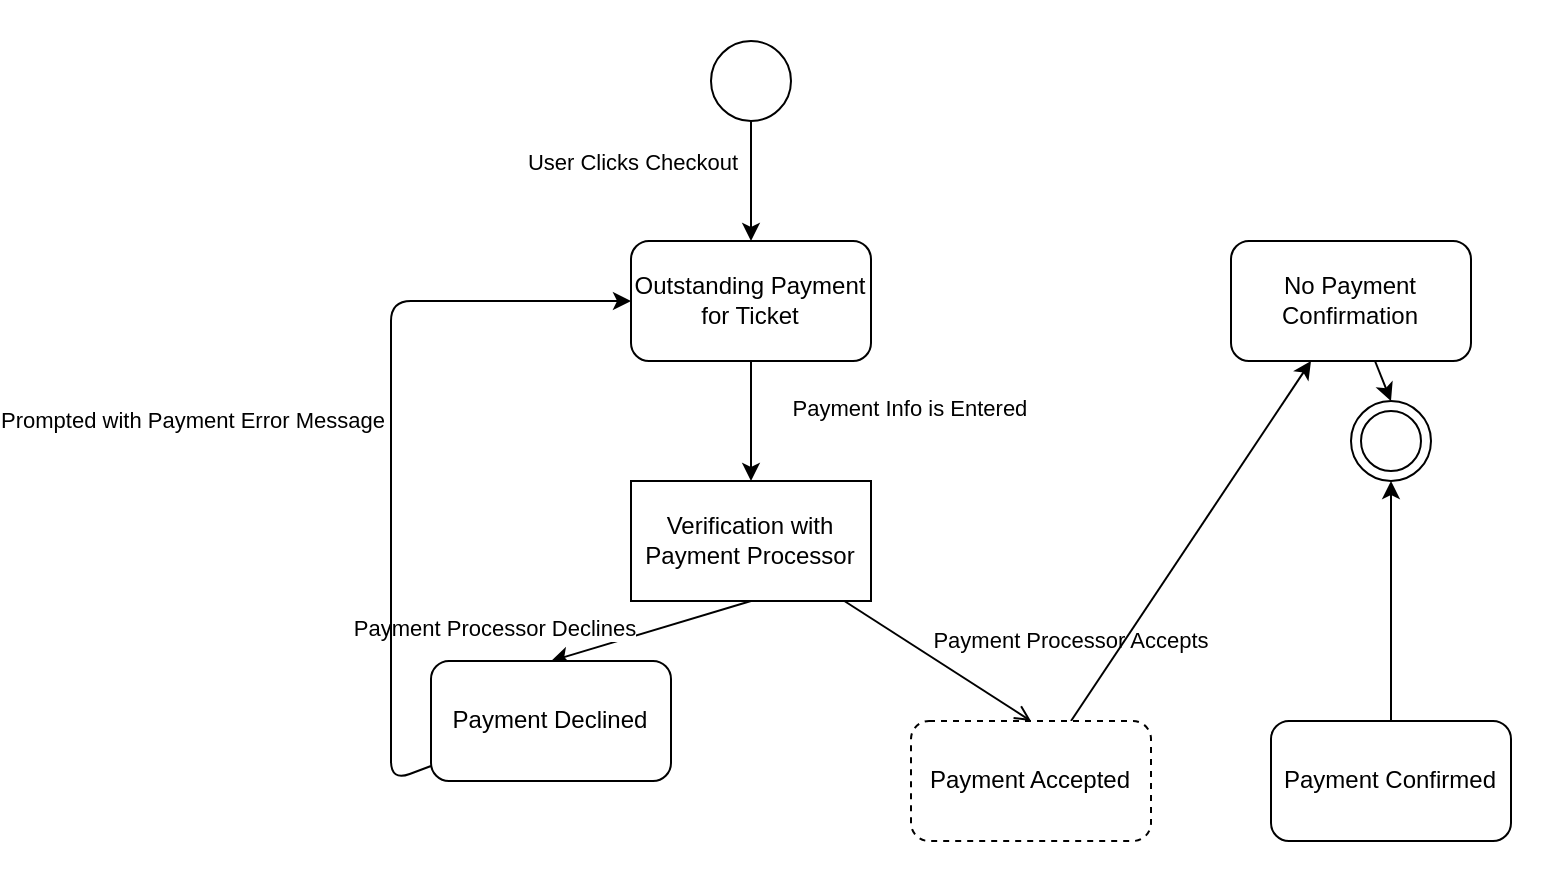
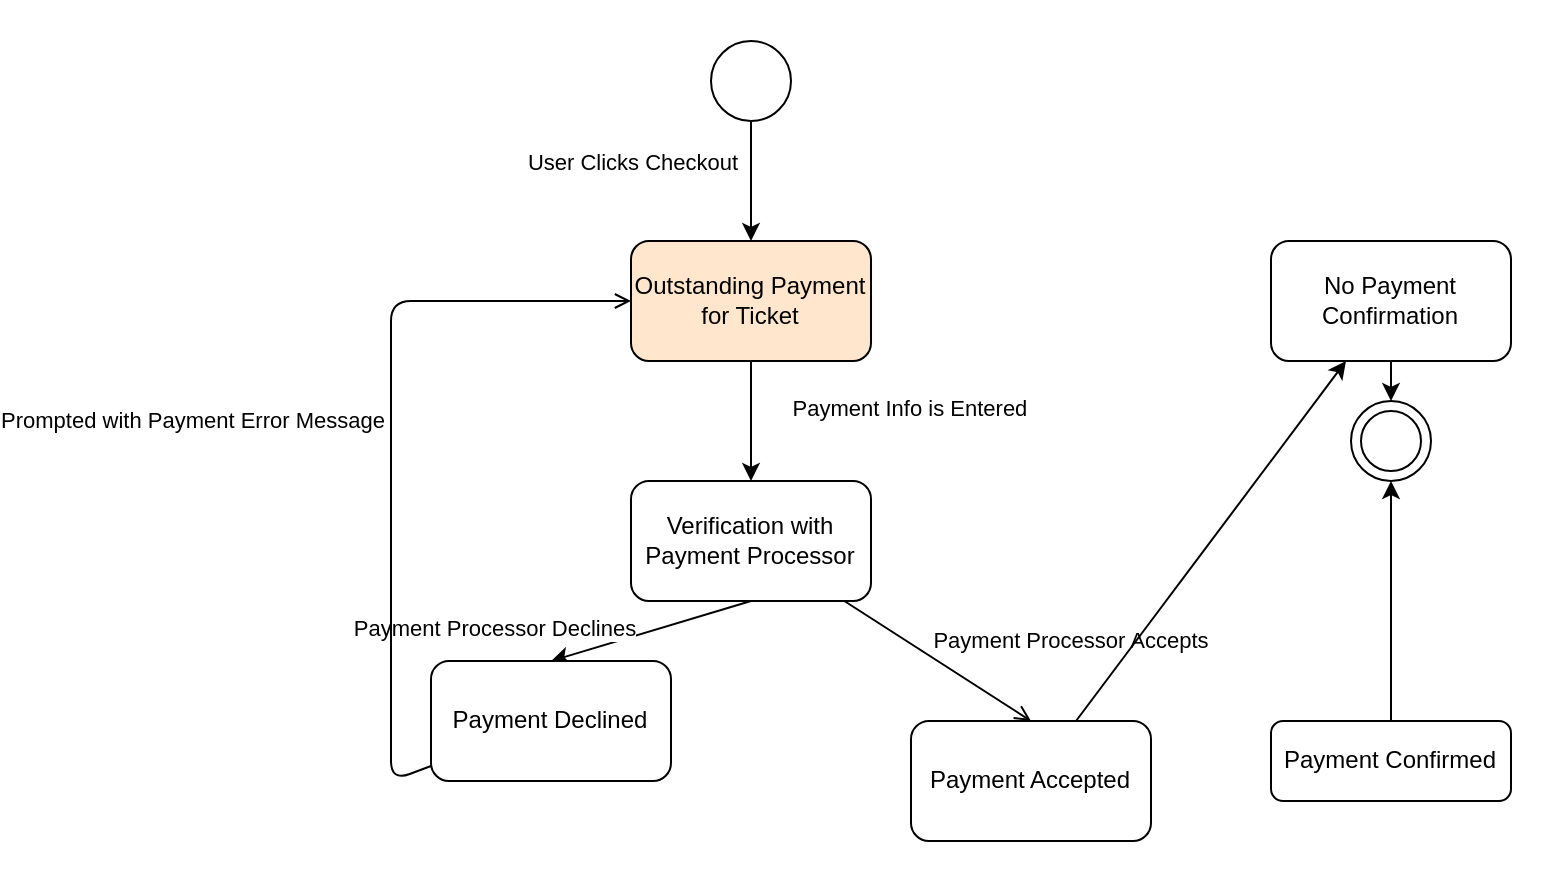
(616, 301) -> (619, 301)
(751, 301) -> (751, 301)
(1351, 301) -> (1391, 301)
(751, 541) -> (751, 541)
(1031, 781) -> (1031, 781)
(1391, 781) -> (1391, 761)
